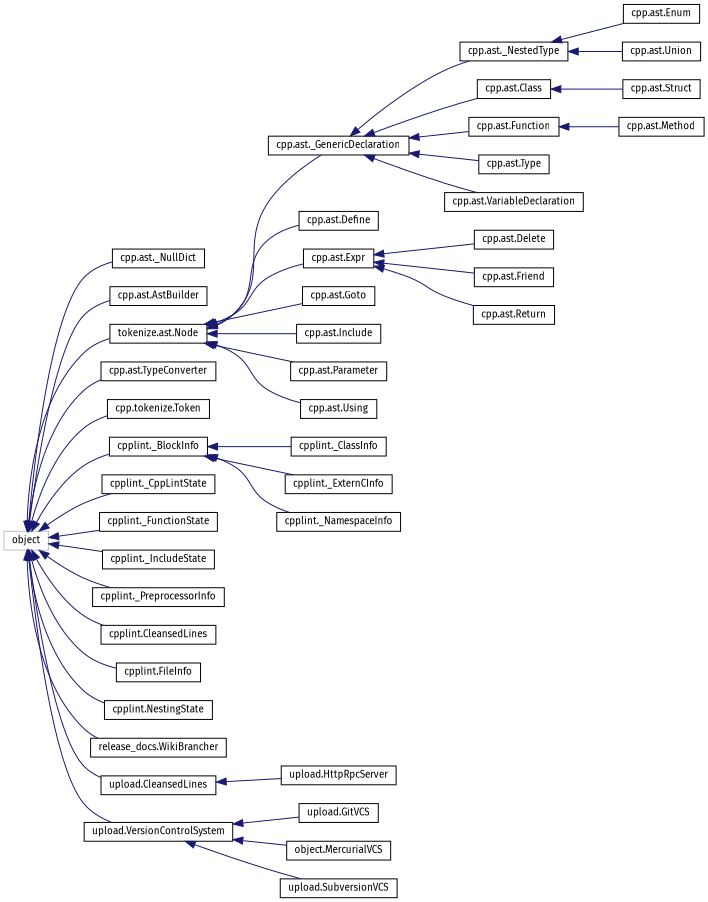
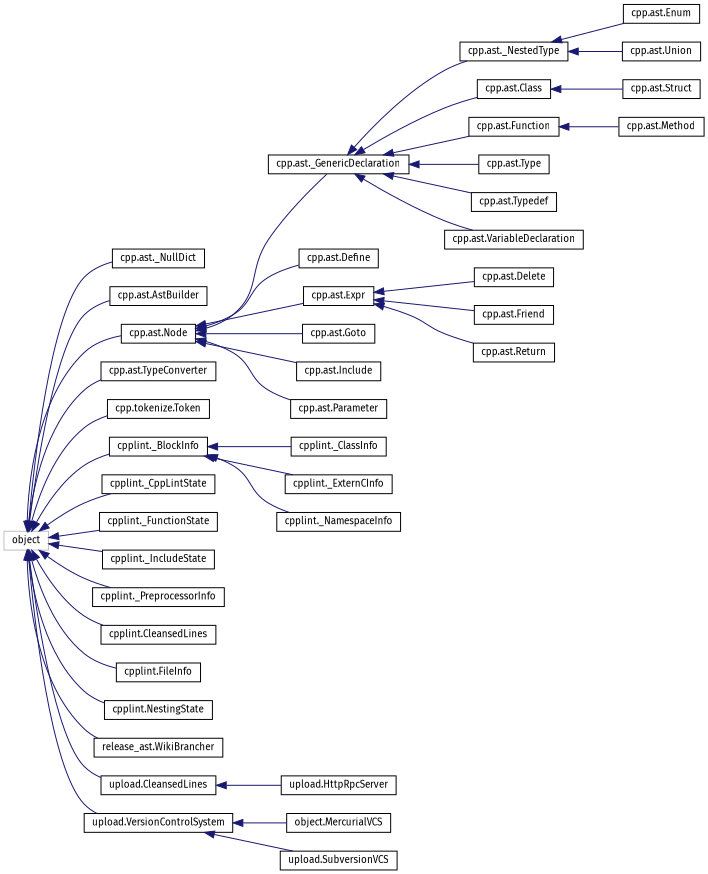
none -> (514, 202)
(158, 334) -> (158, 334)
(339, 409) -> none
(158, 748) -> (158, 748)
(339, 813) -> none
